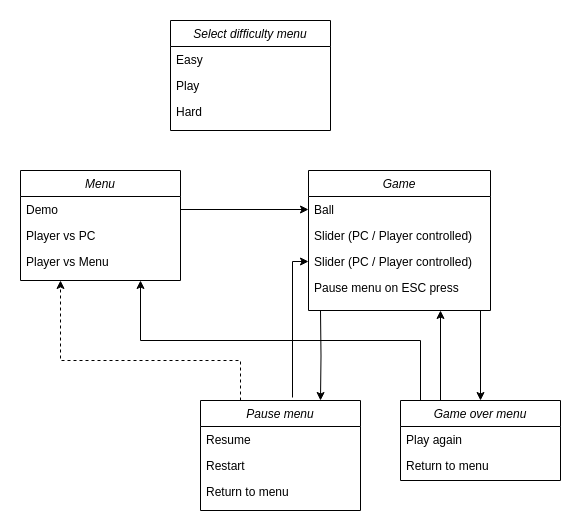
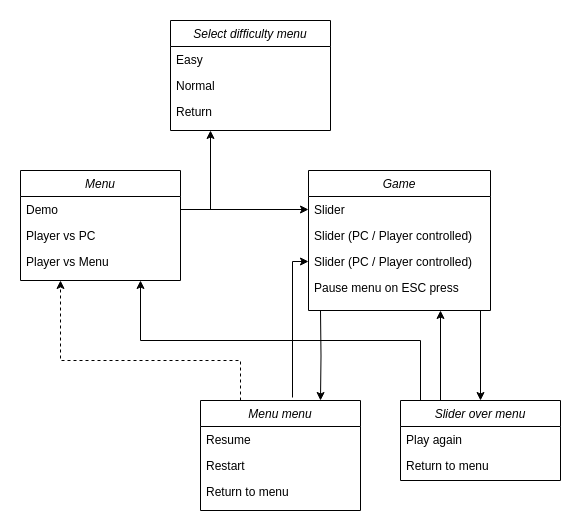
(188, 86) -> (195, 86)
(189, 112) -> (196, 112)
none -> (211, 172)
(324, 210) -> (331, 210)
(280, 414) -> (280, 414)
(480, 414) -> (480, 414)
